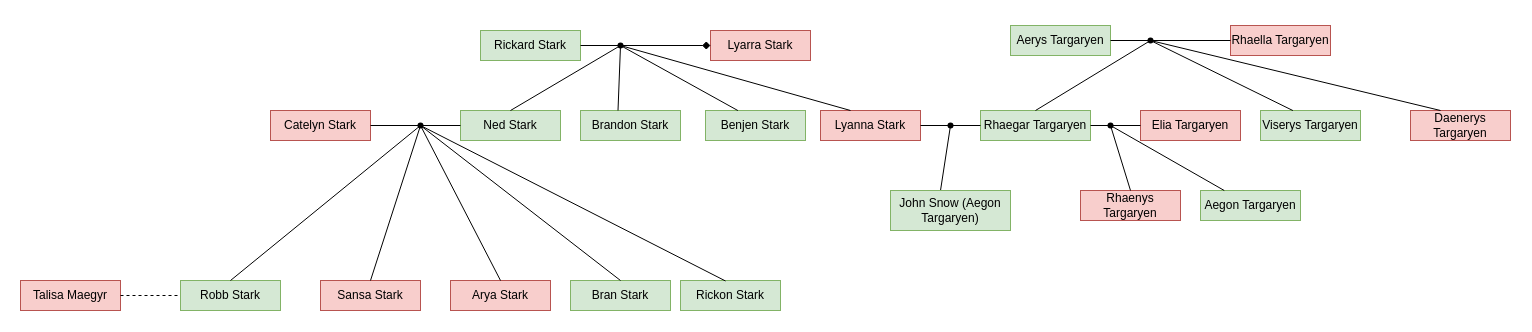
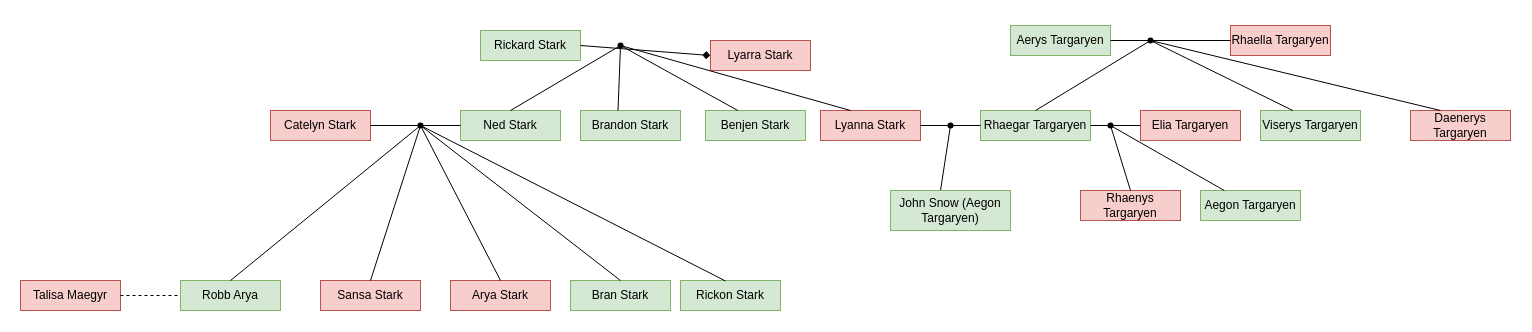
(761, 46) -> (761, 56)
(231, 296) -> (231, 296)
